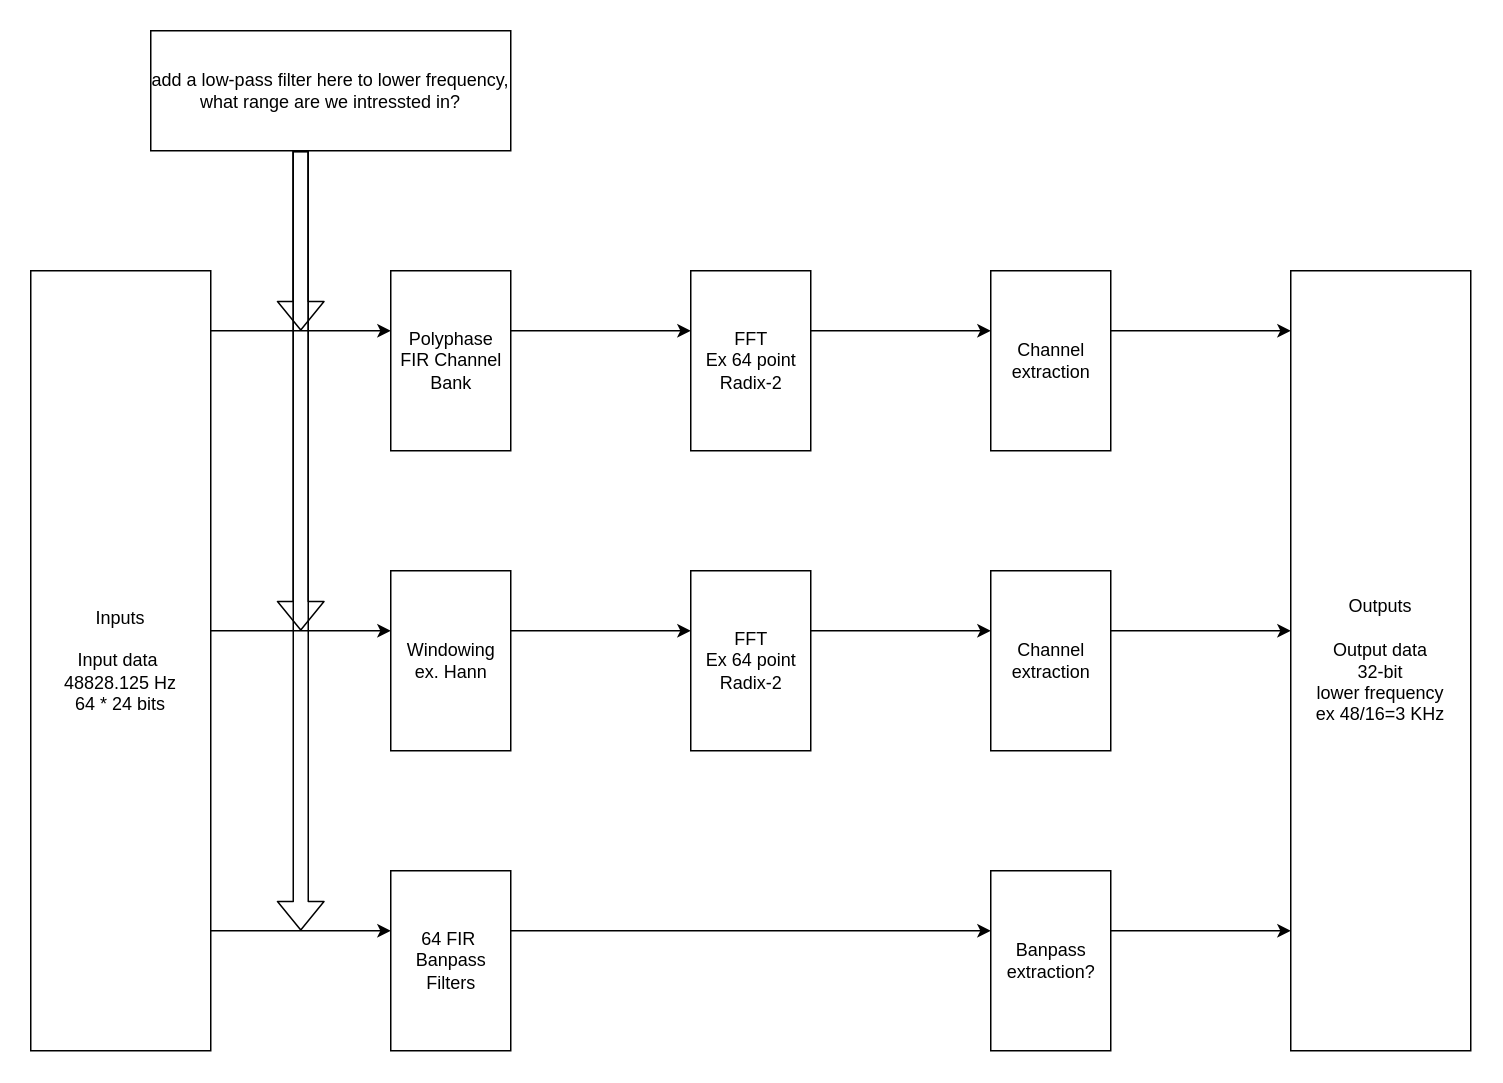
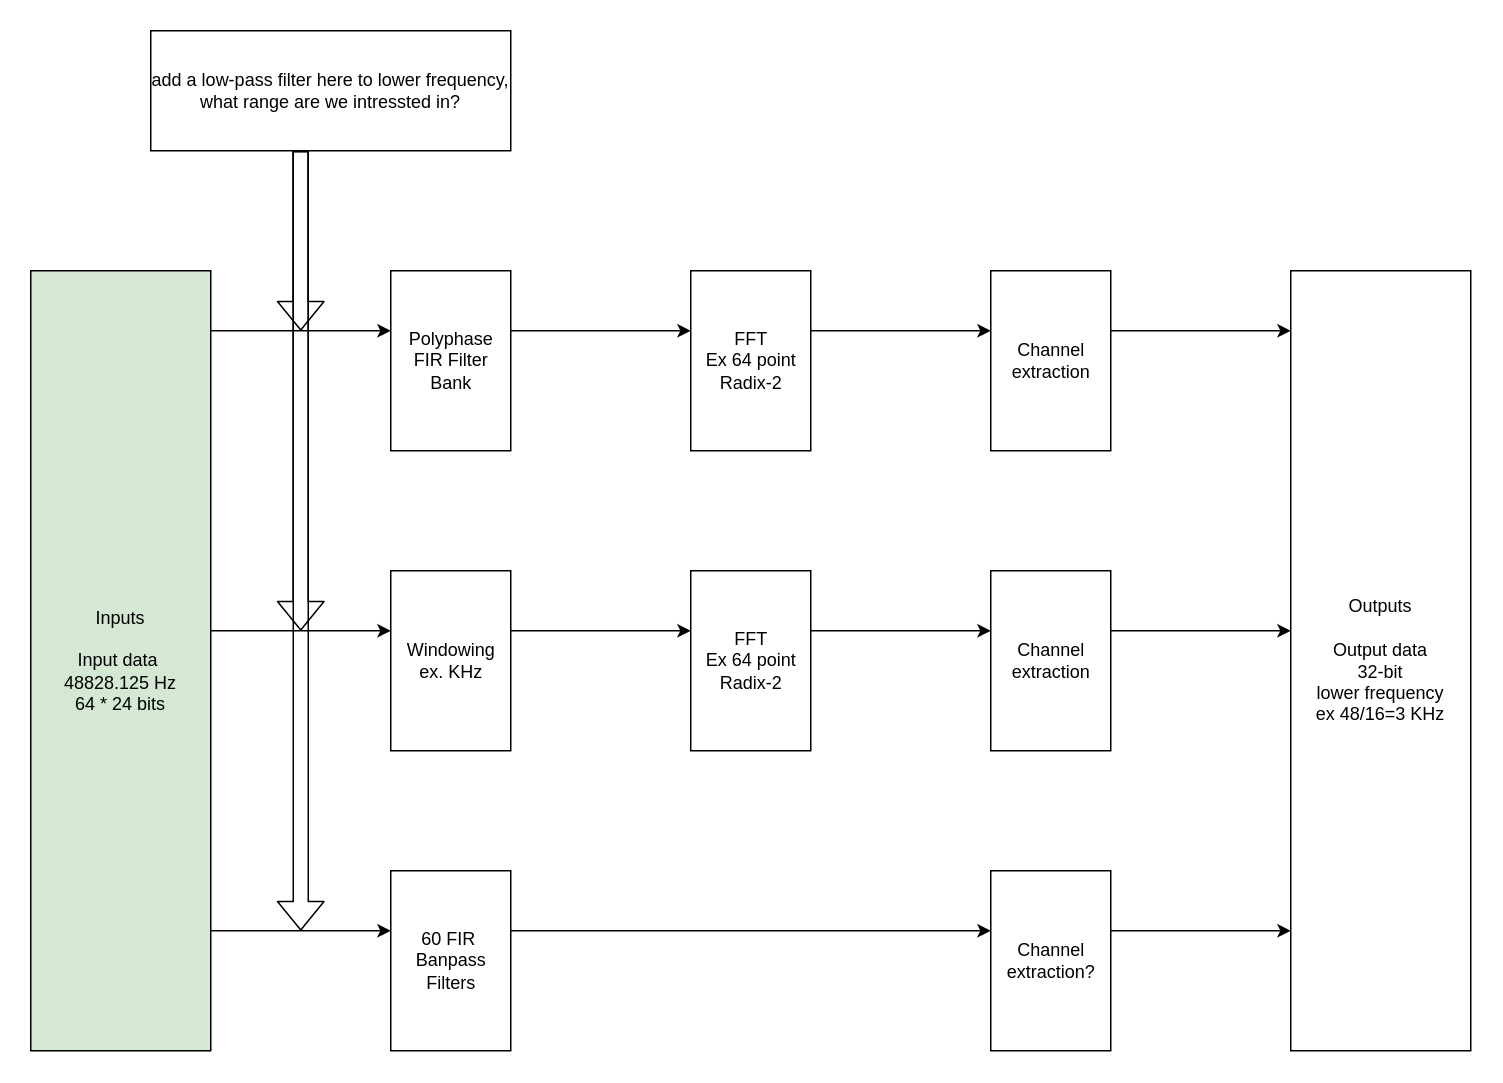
(452, 361) -> (452, 361)
(121, 661) -> (121, 661)
(452, 661) -> (452, 661)
(452, 961) -> (452, 961)
(1052, 961) -> (1052, 961)
